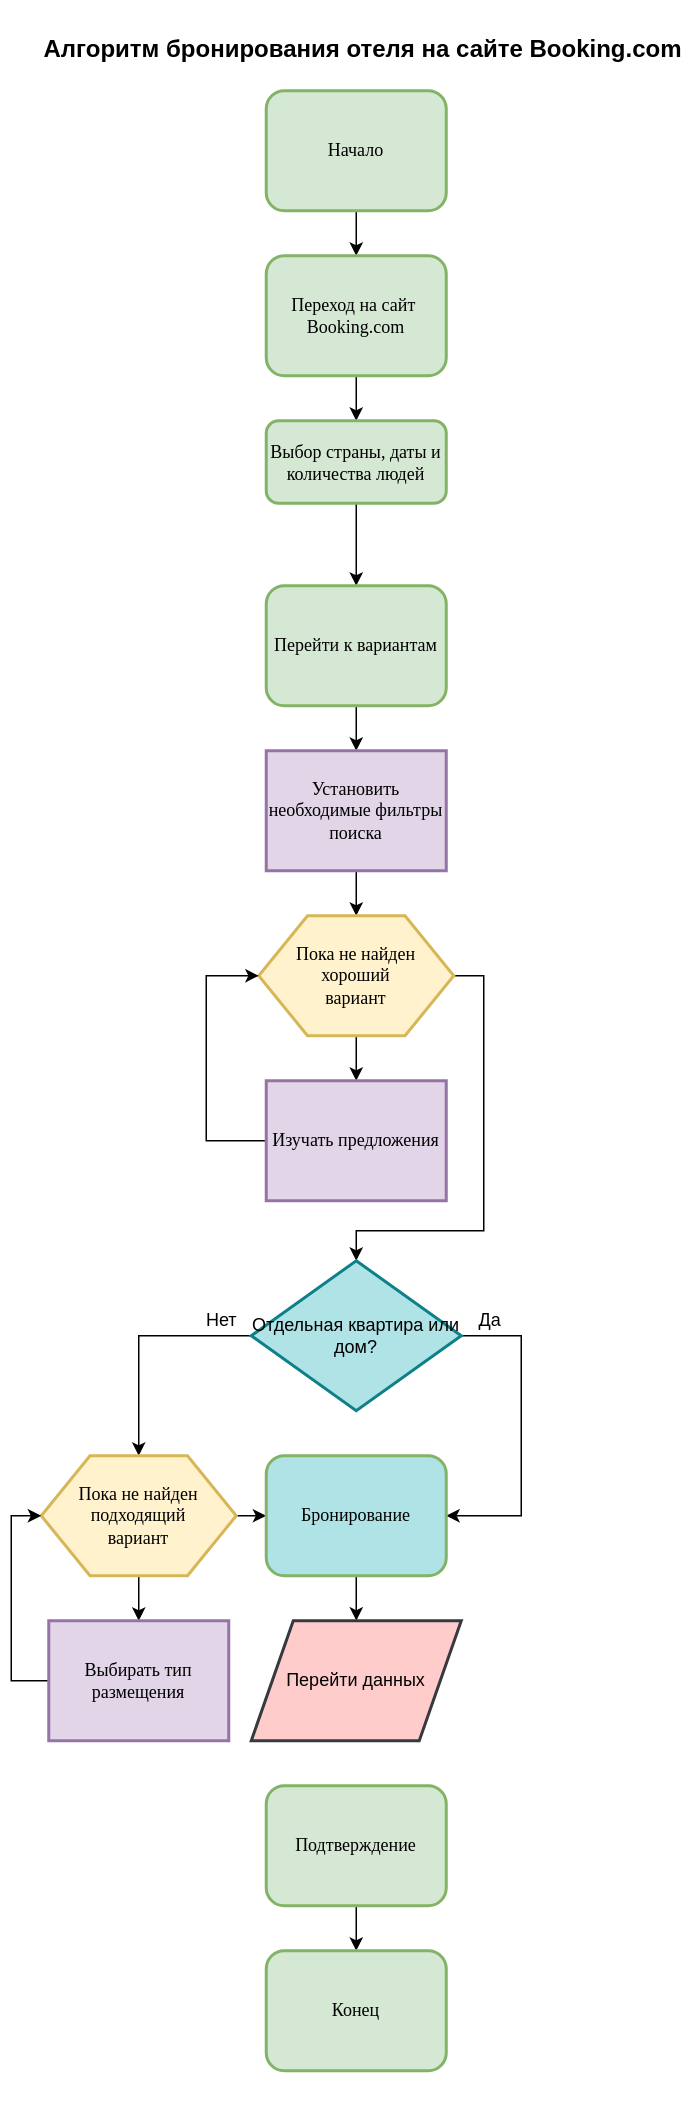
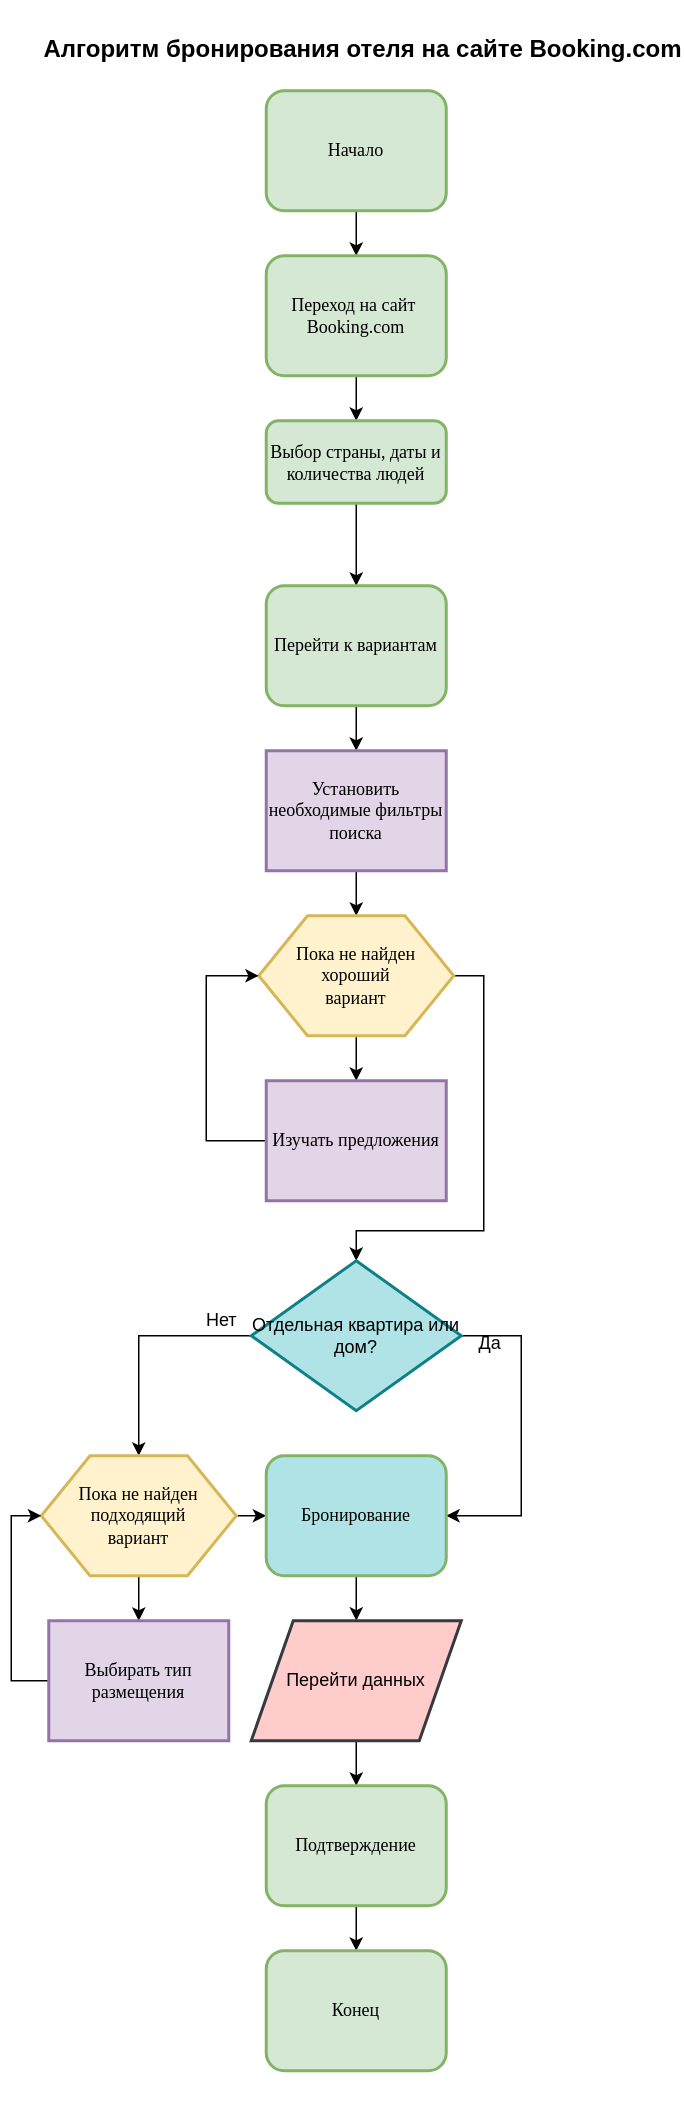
(499, 1321) -> (499, 1343)
none -> (356, 1758)
